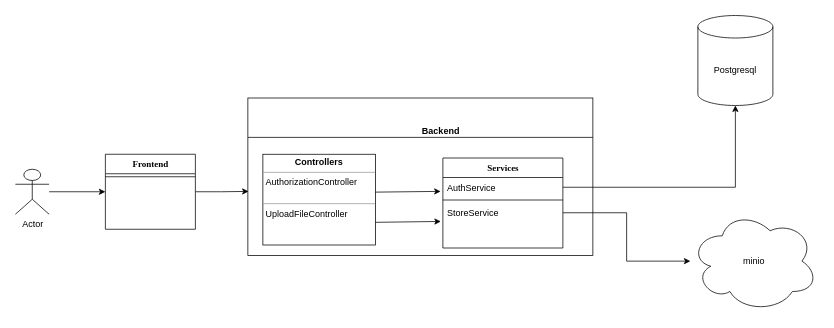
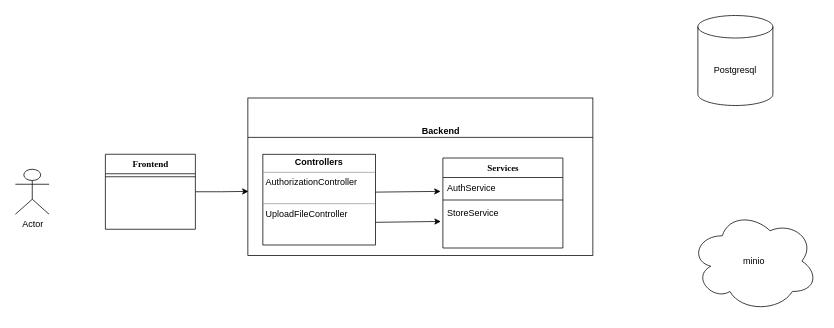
(687, 187) -> none
(74, 192) -> none
(620, 213) -> none
